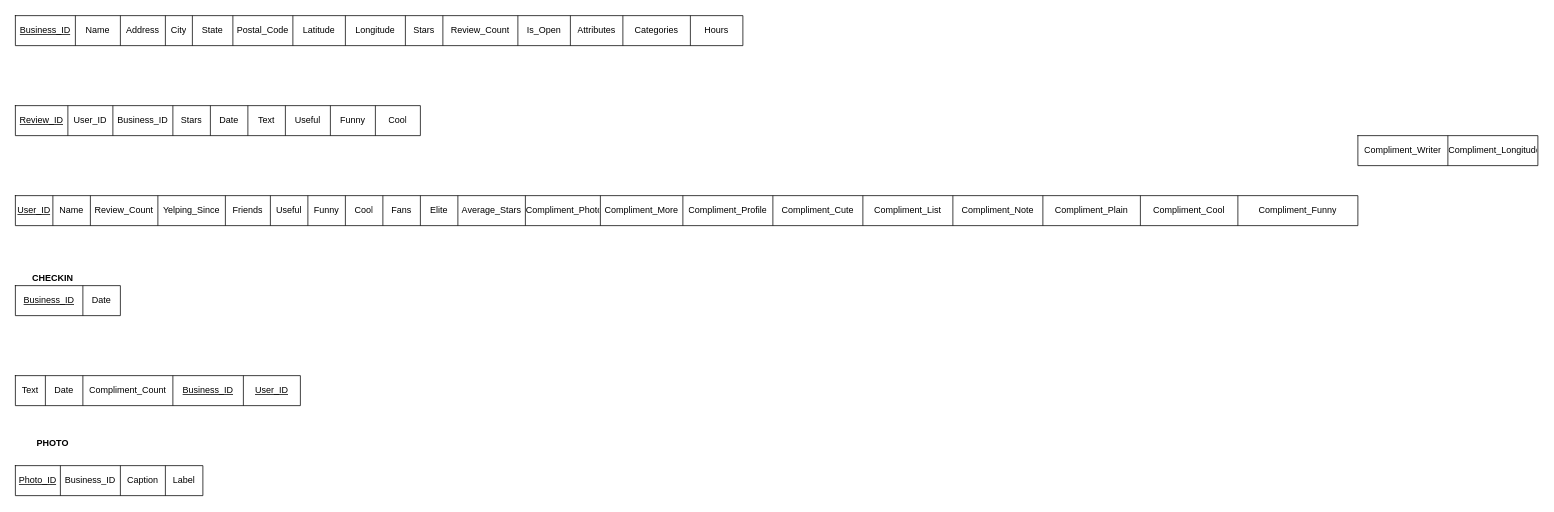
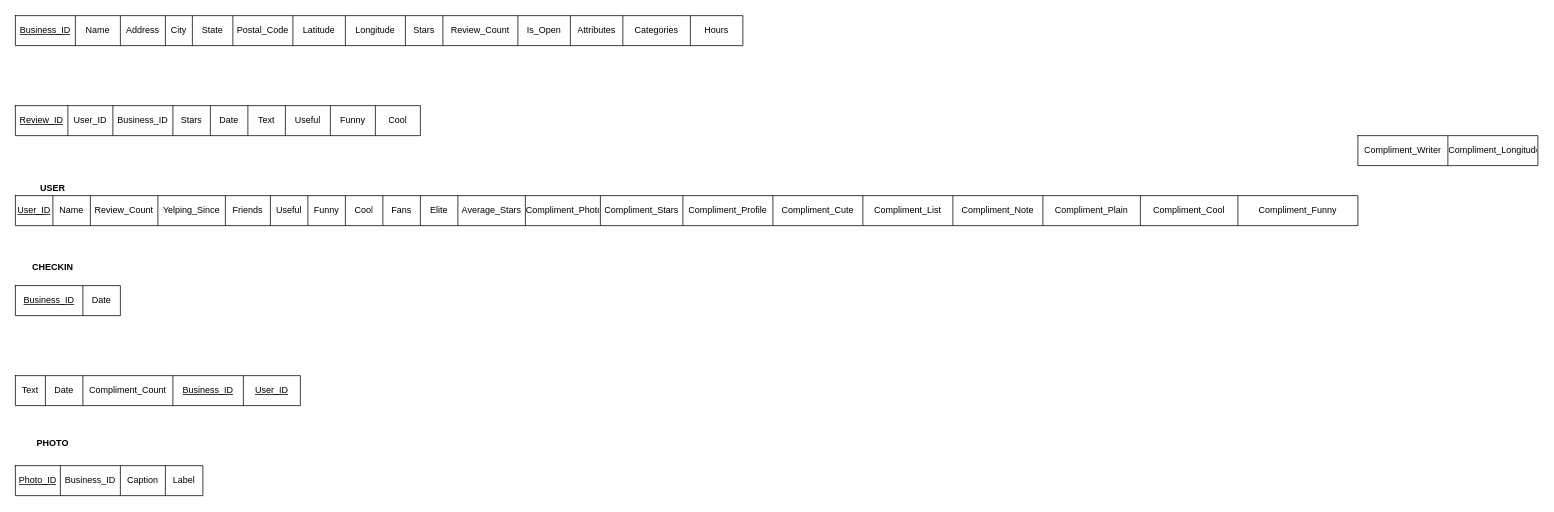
none -> (53, 188)
(642, 210) -> (642, 210)
(53, 278) -> (53, 267)
